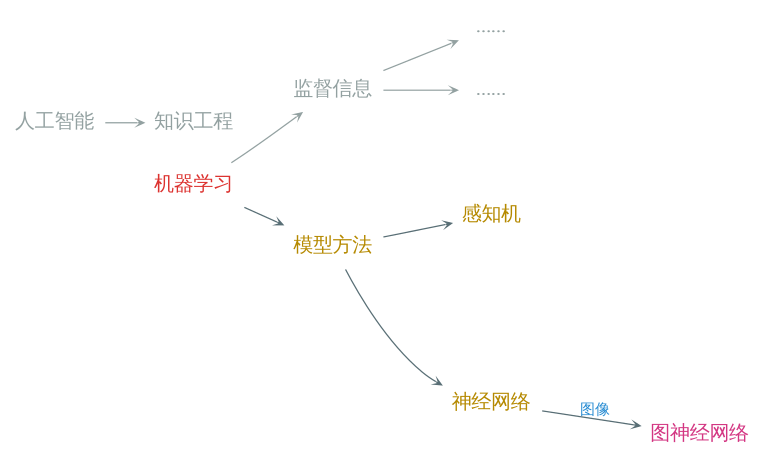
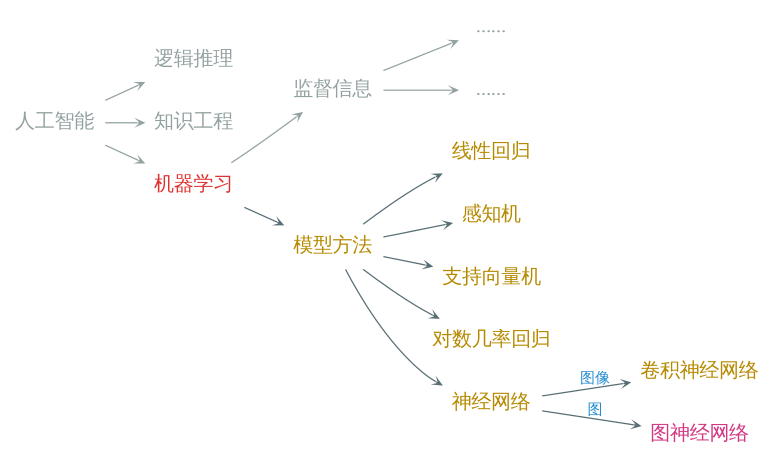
none -> (194, 60)
none -> (122, 153)
none -> (492, 153)
none -> (492, 278)
none -> (492, 341)
none -> (700, 372)
(596, 410) -> (596, 410)
